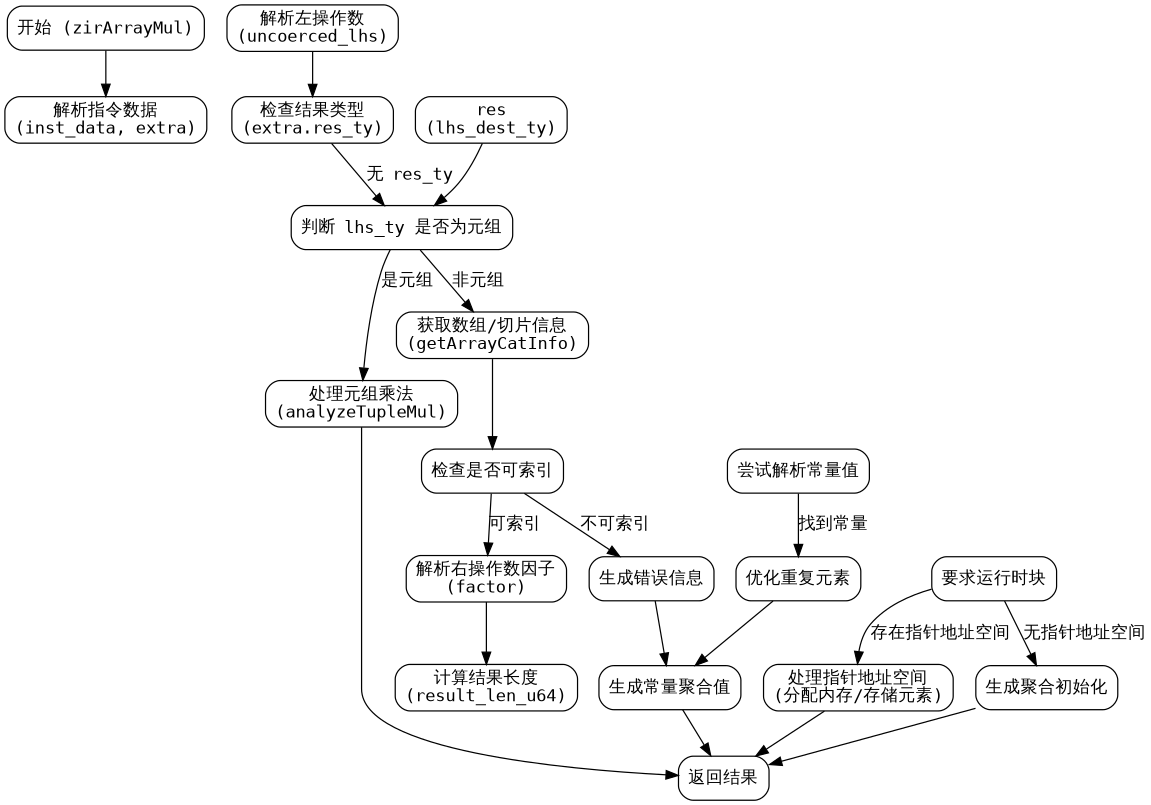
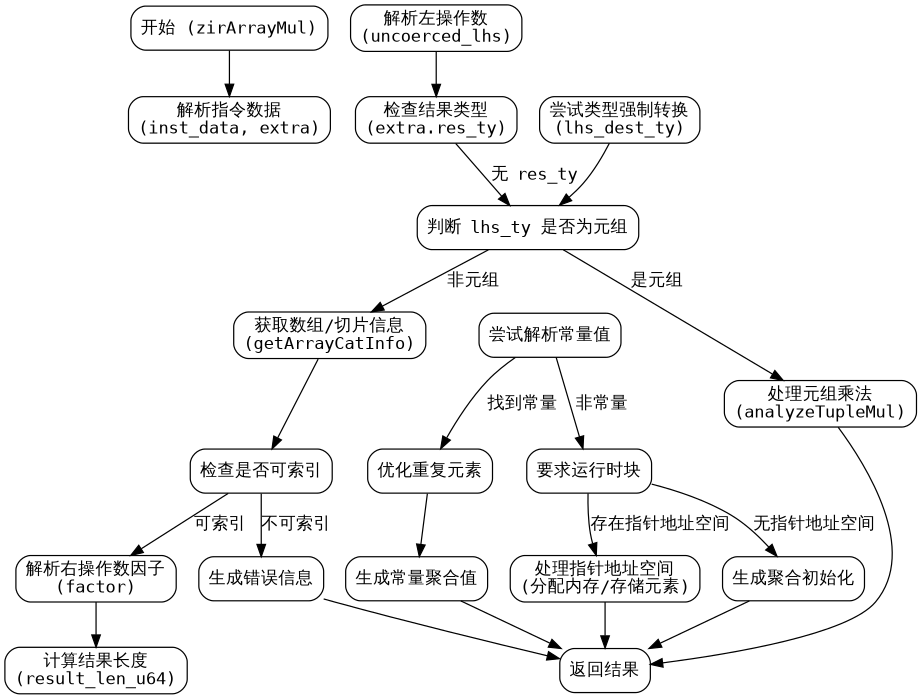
(491, 120) -> (620, 120)
none -> (568, 397)
(660, 627) -> (435, 628)
